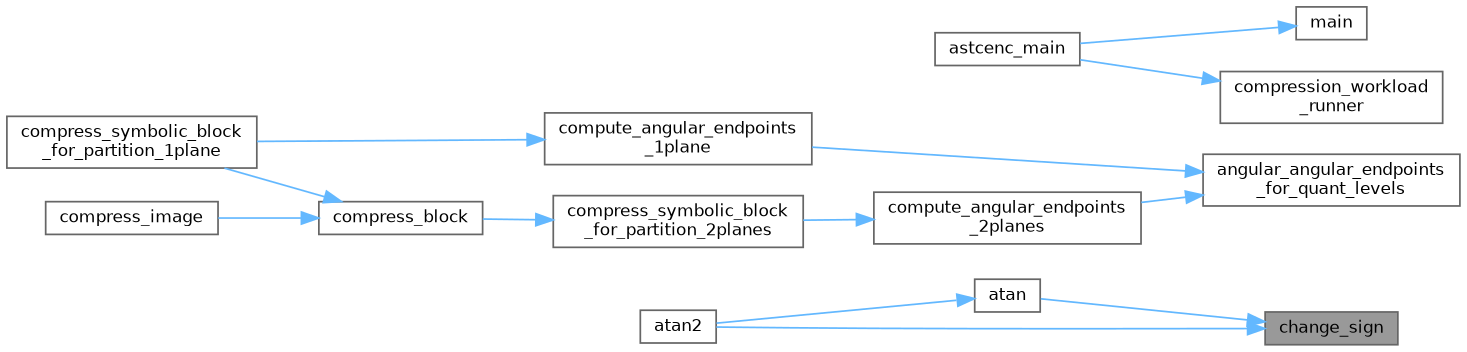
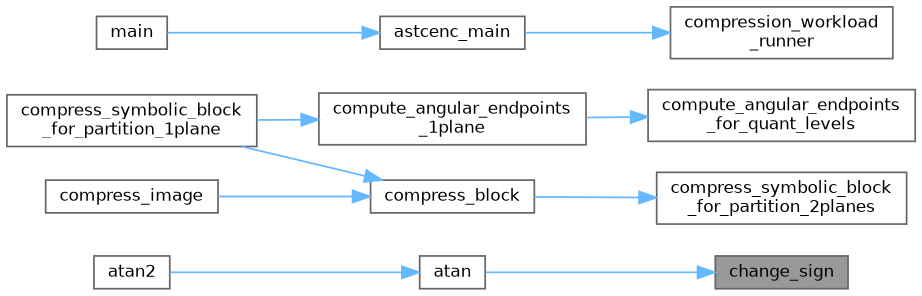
(1179, 35) -> (265, 33)
(1331, 180) -> (782, 115)
(1007, 218) -> none
(982, 329) -> none
